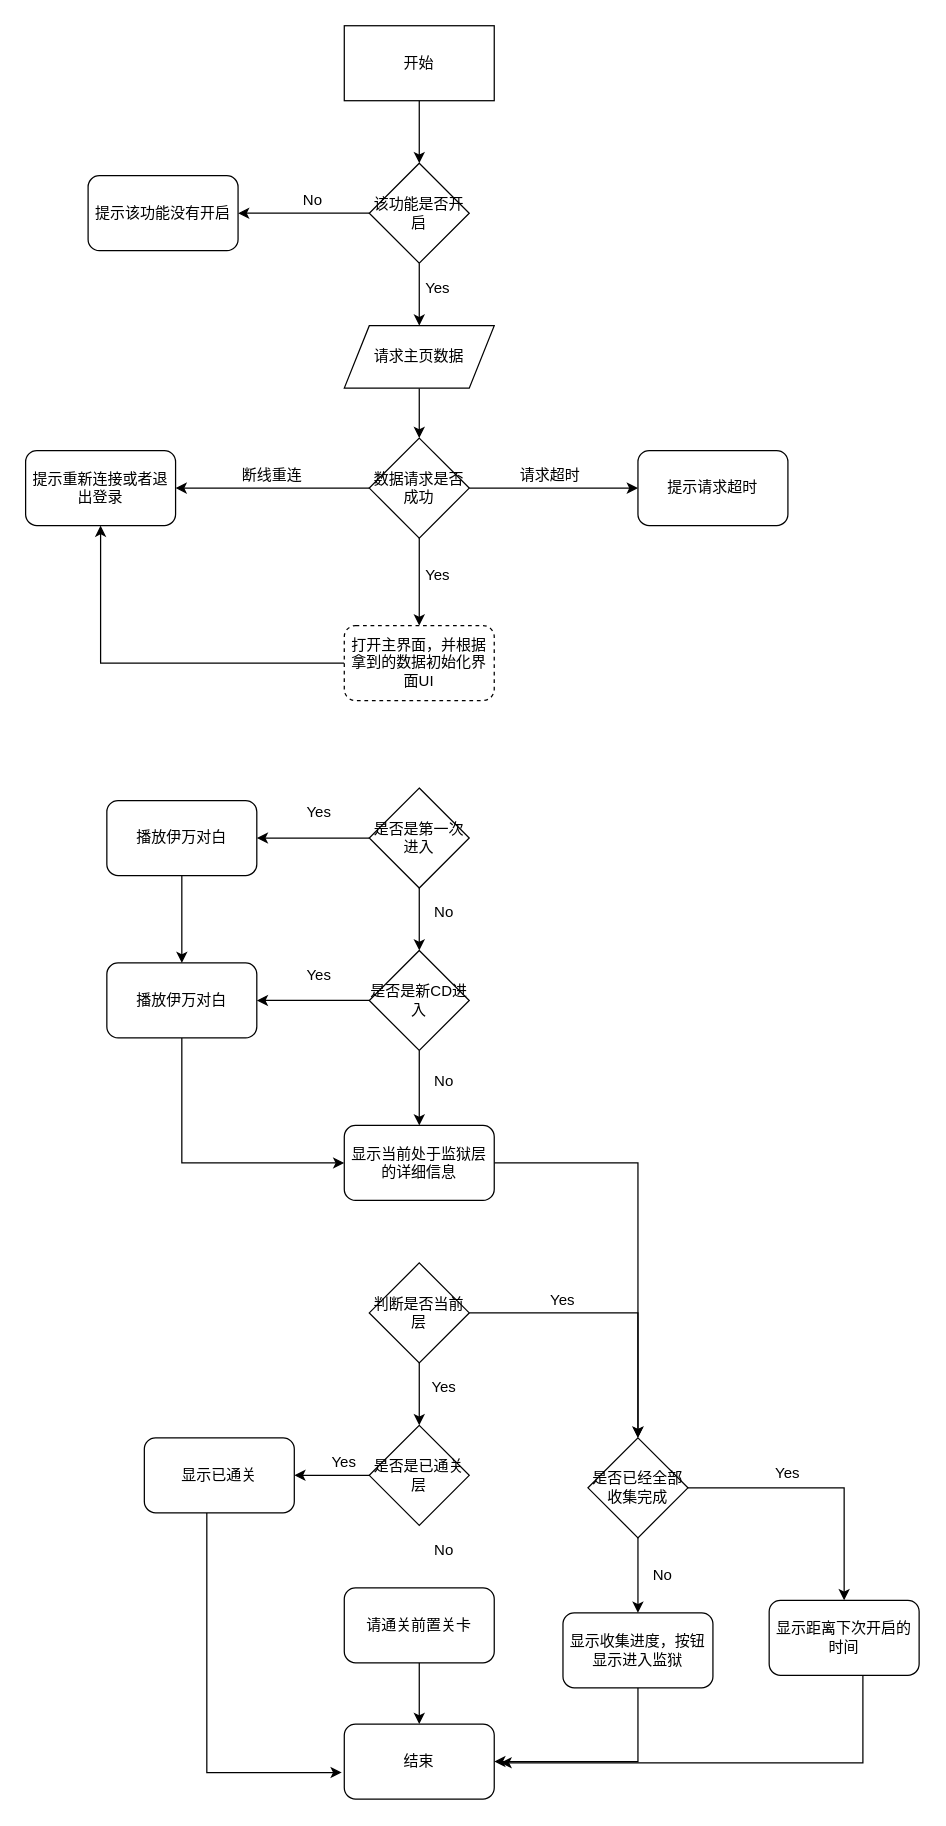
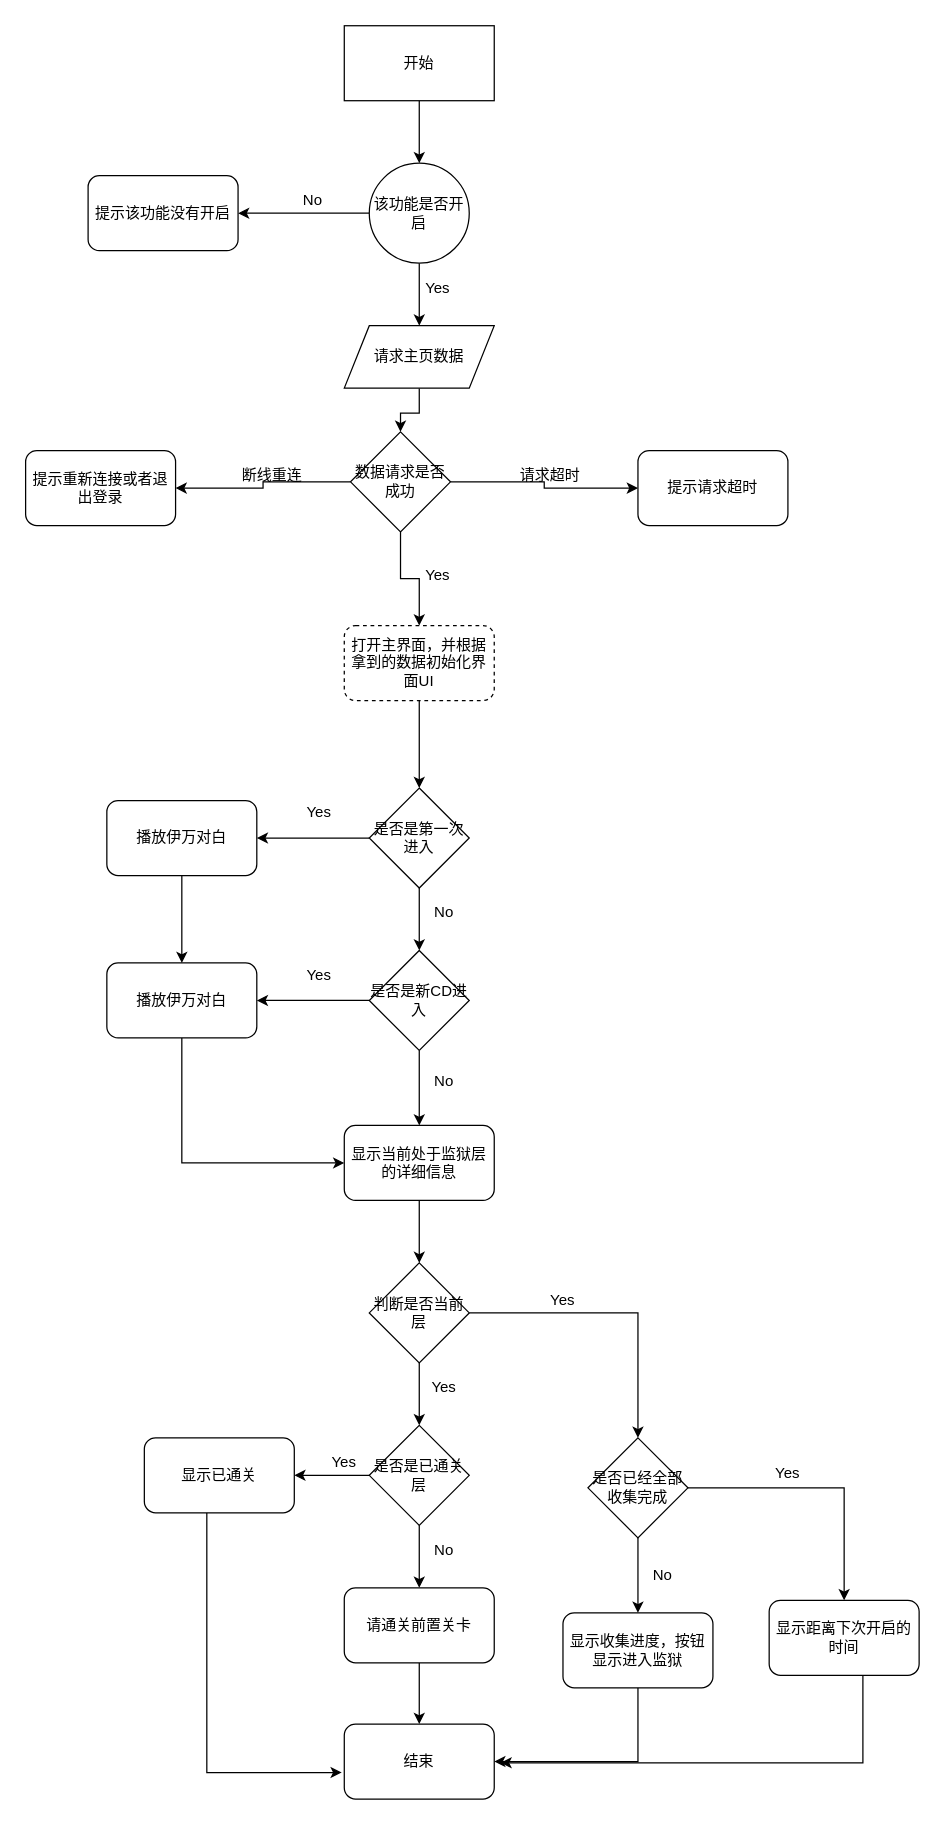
(419, 213) -> (419, 213)
(419, 488) -> (401, 482)
(158, 663) -> (419, 740)
(638, 1165) -> (419, 1228)
none -> (419, 1553)
